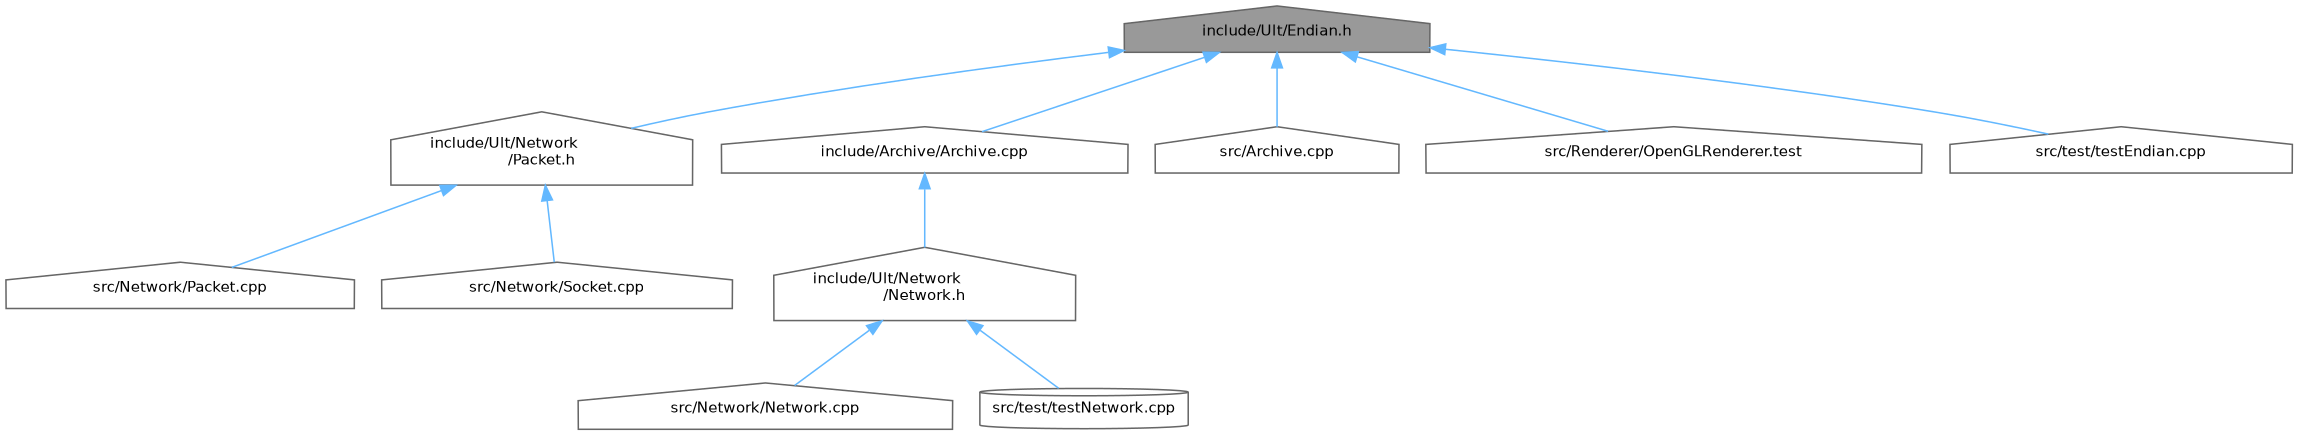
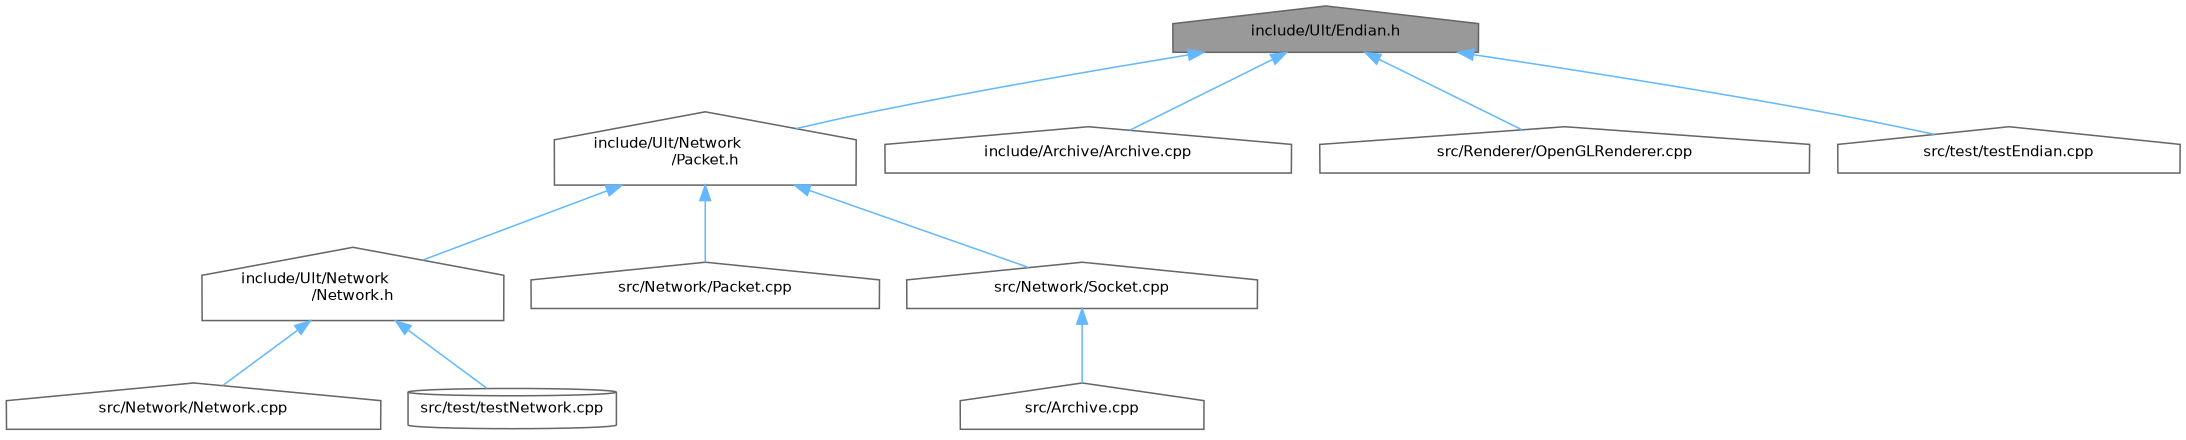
(1277, 97) -> (1082, 354)
(1674, 152) -> (1565, 152)
(925, 218) -> (515, 225)
